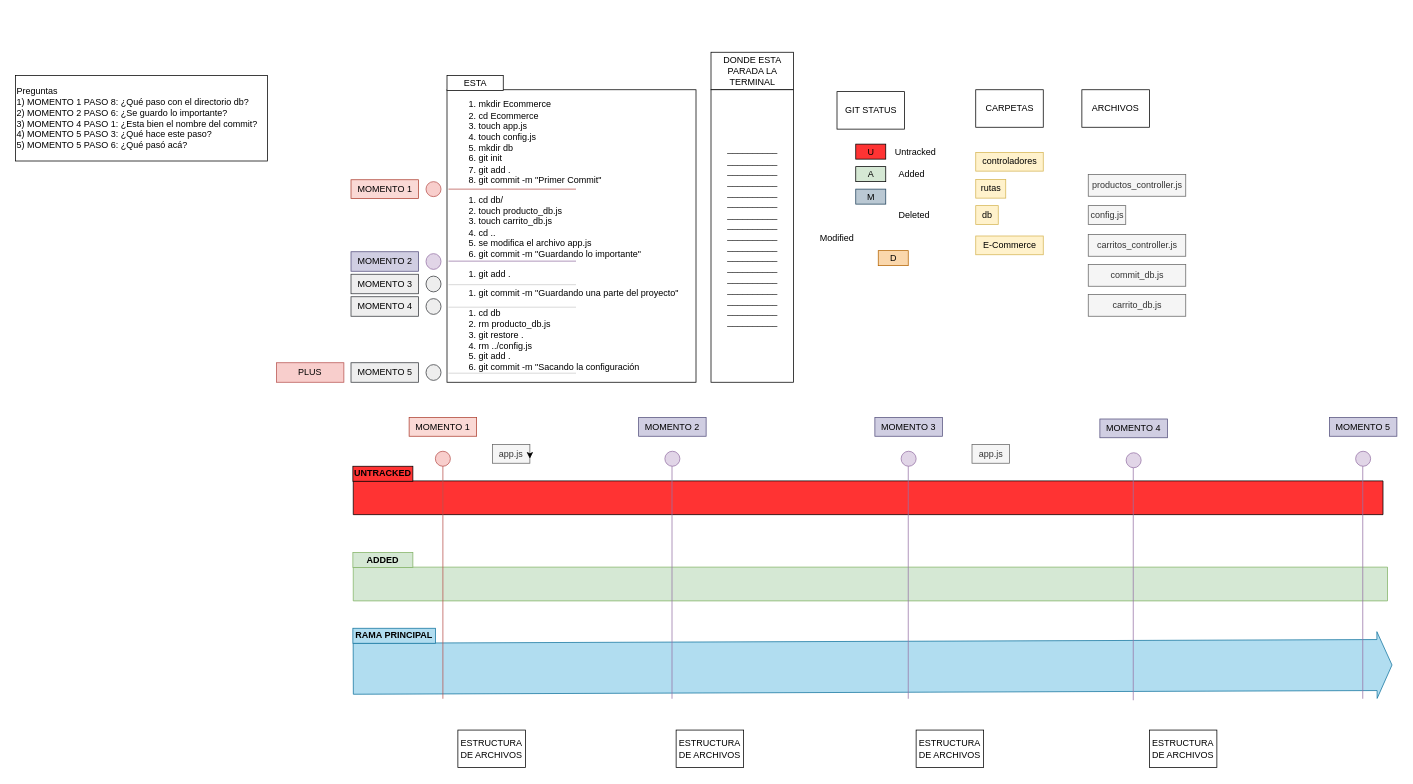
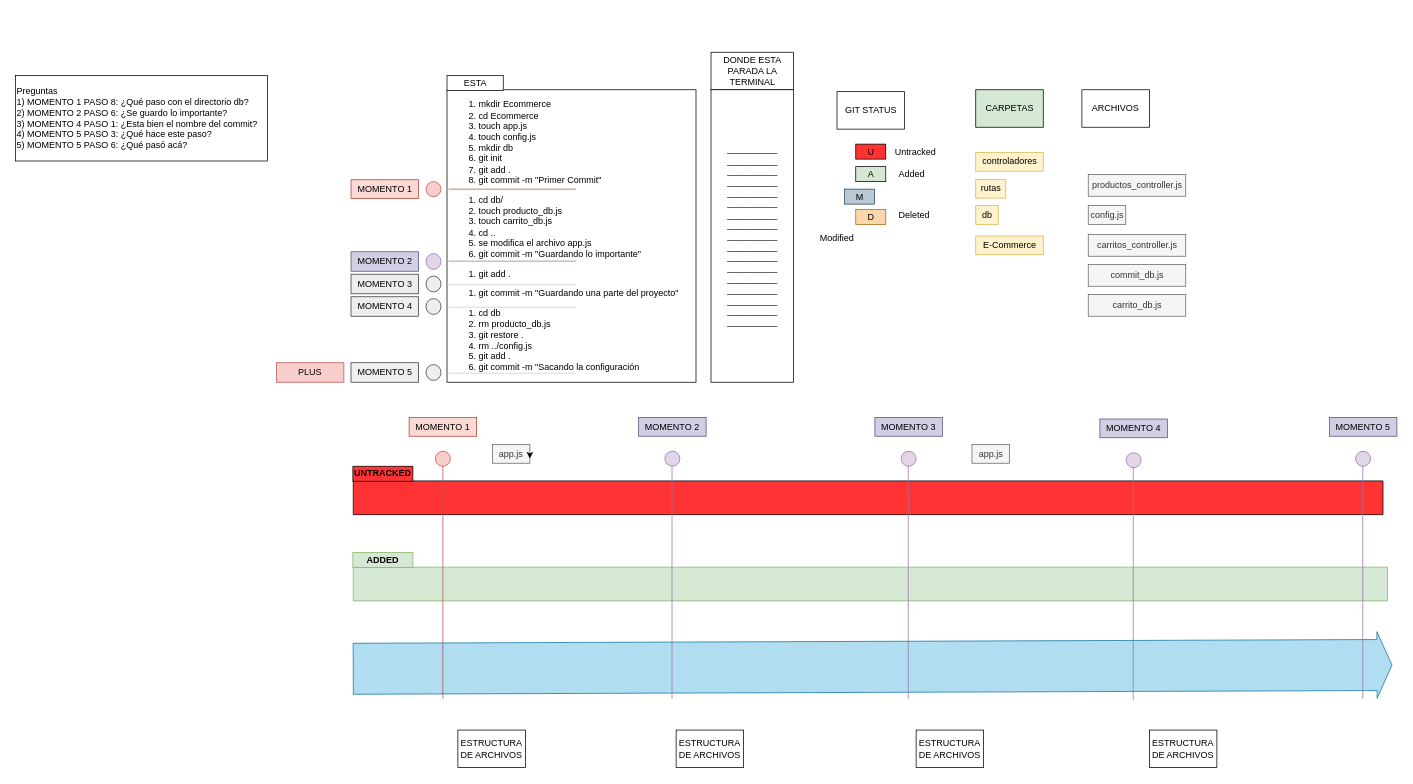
(1010, 108) -> (1010, 108)
(871, 197) -> (860, 197)
(893, 258) -> (871, 217)
(394, 636) -> none
